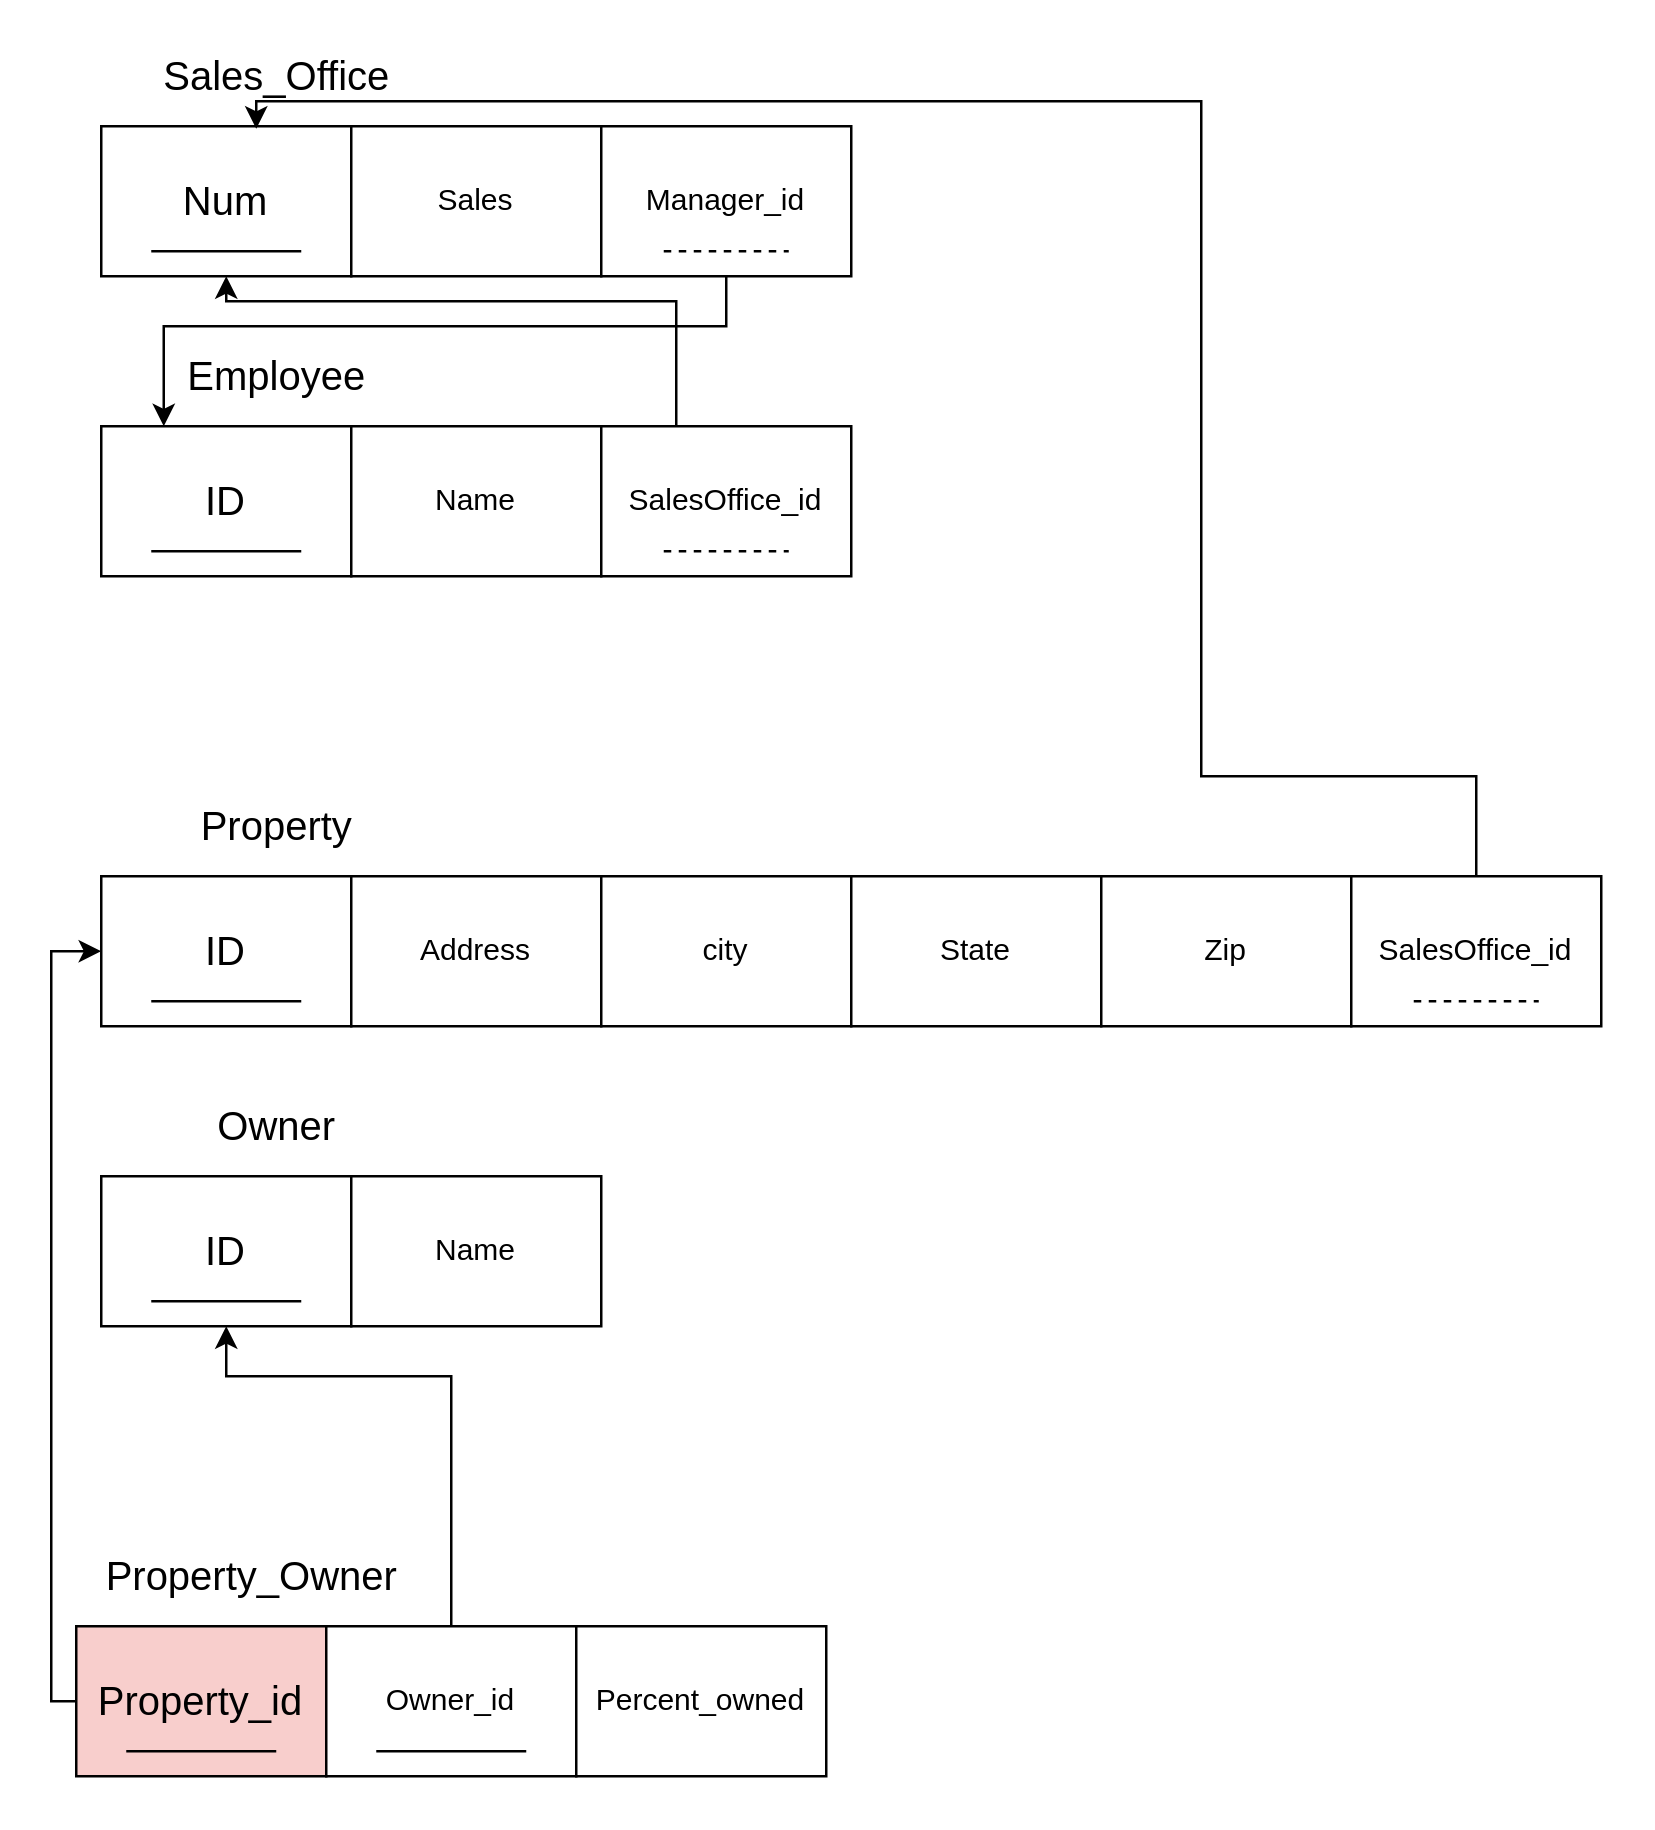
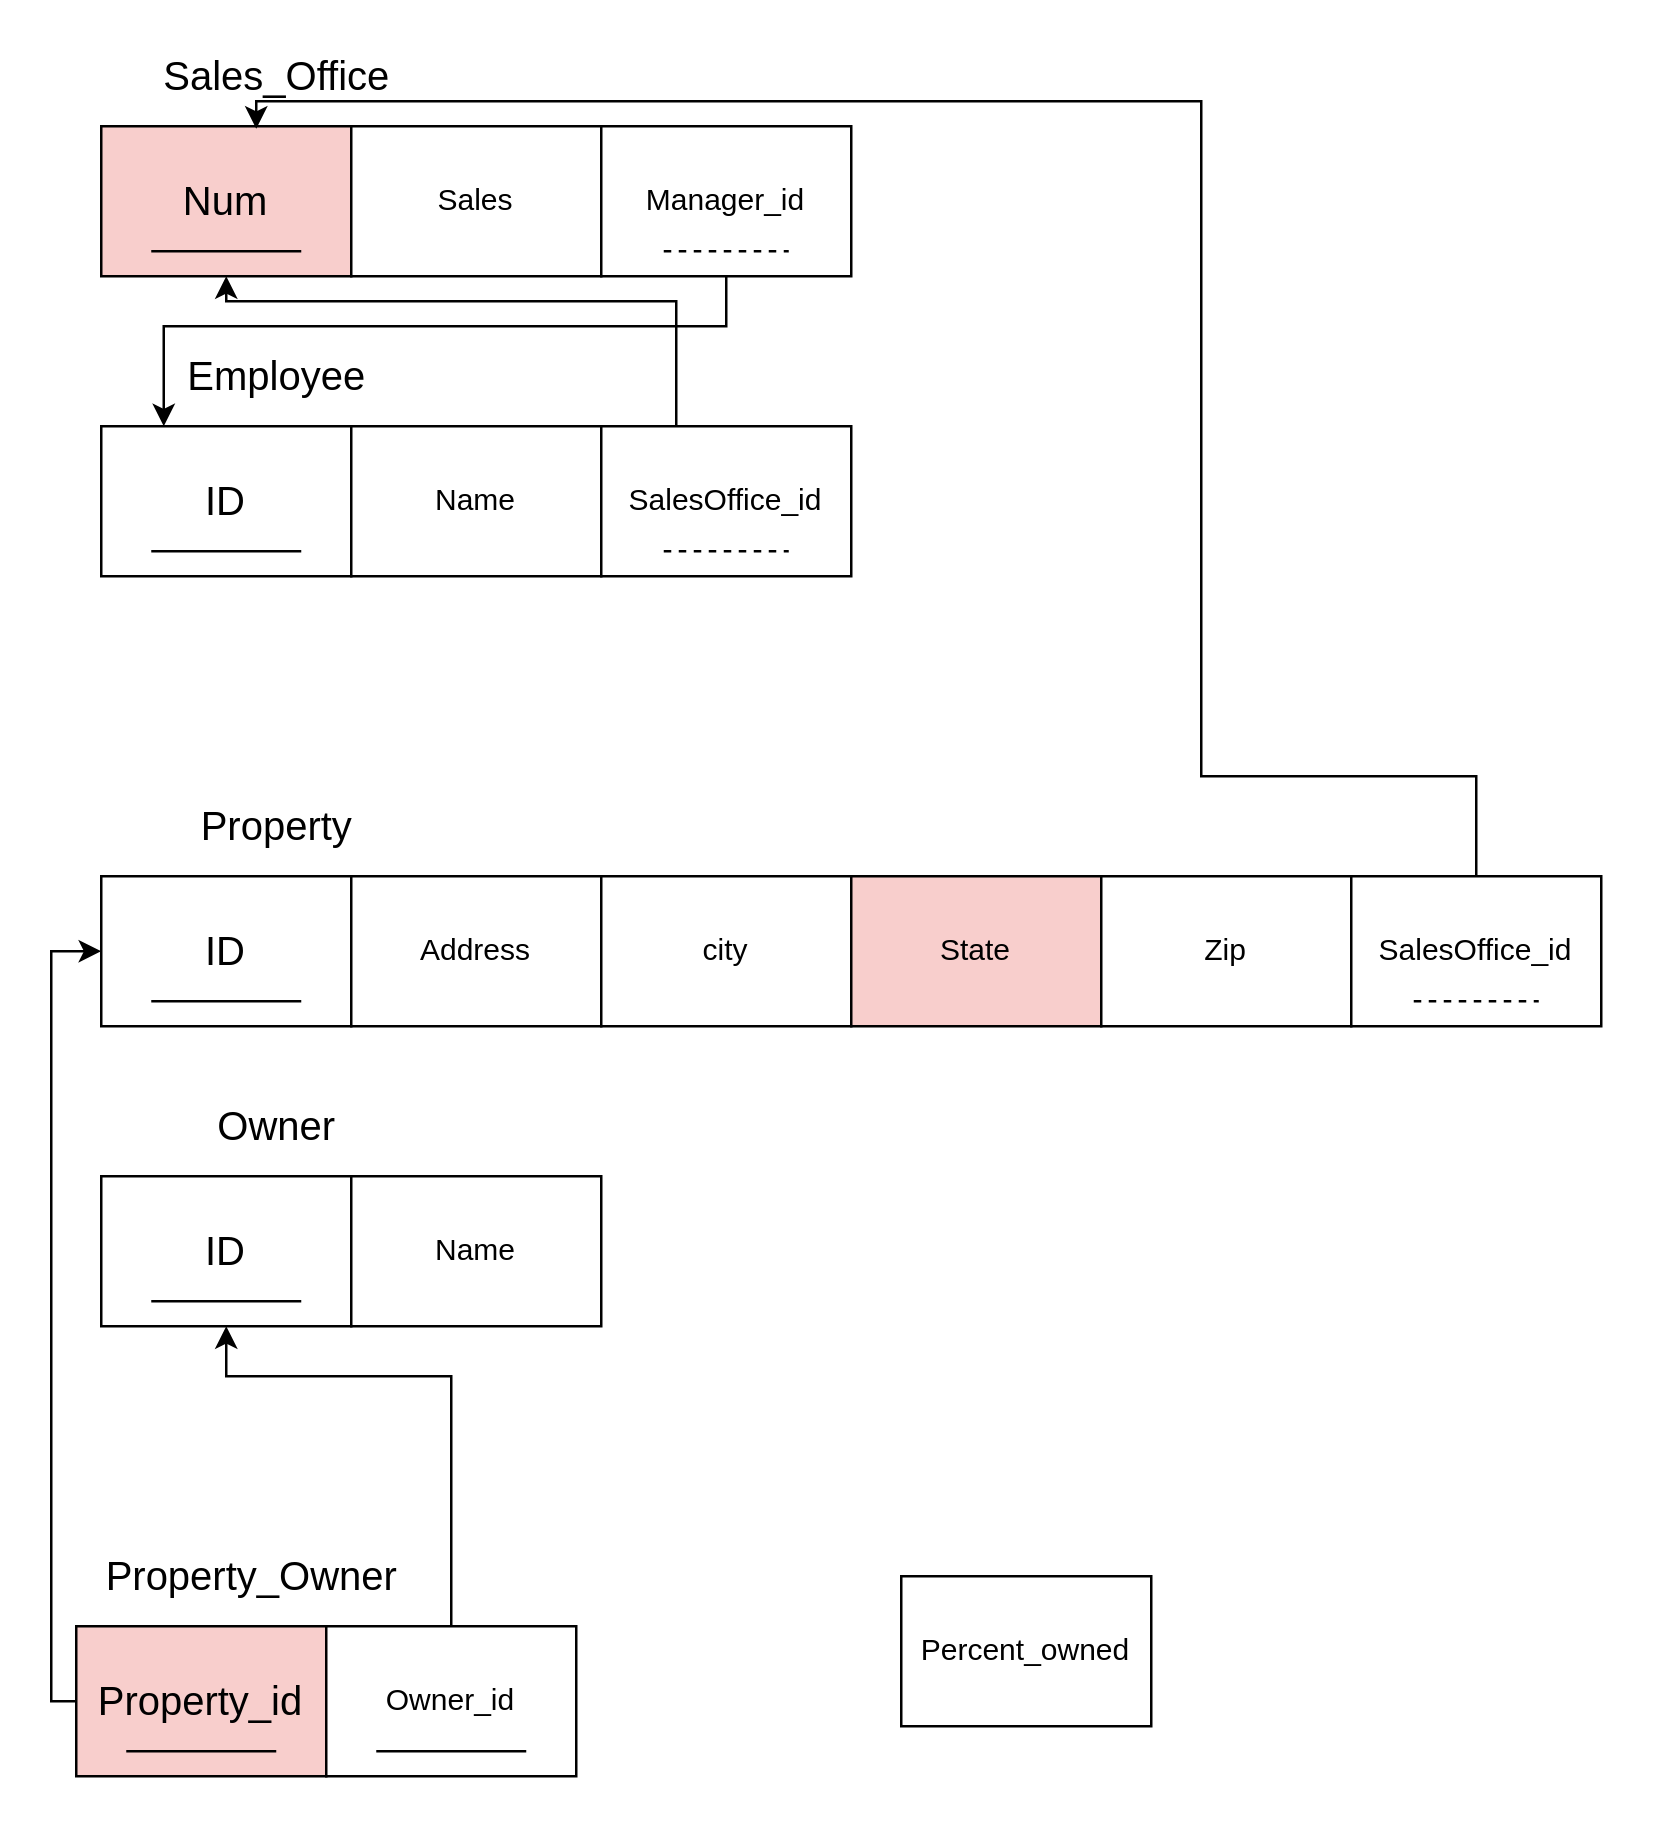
(226, 201) -> (226, 201)
(976, 951) -> (976, 951)
(701, 1701) -> (1026, 1651)
